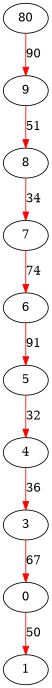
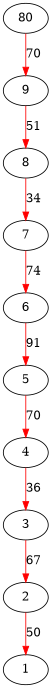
(34, 54) -> (34, 54)
(34, 416) -> (34, 416)
(26, 597) -> (26, 597)
